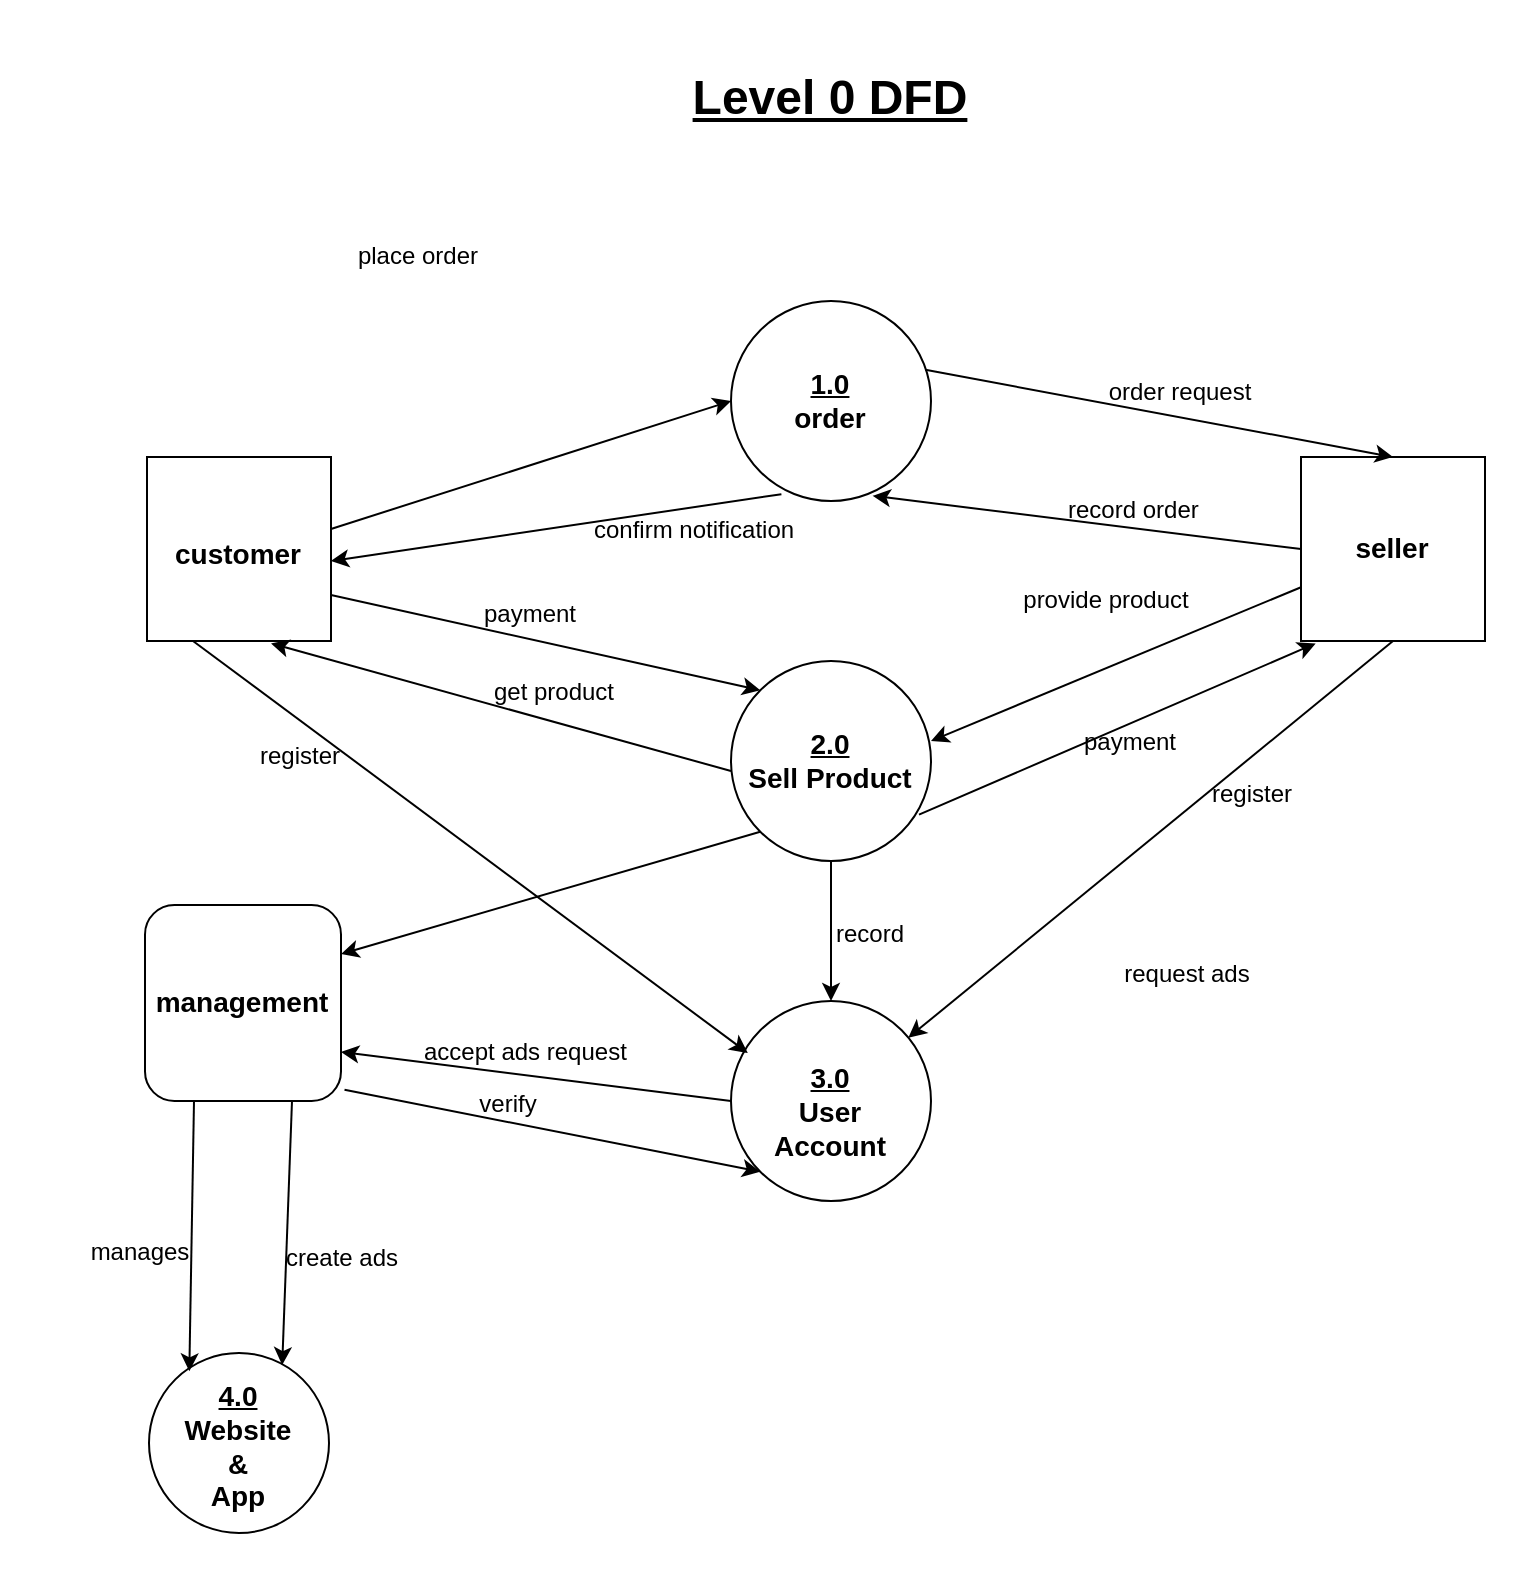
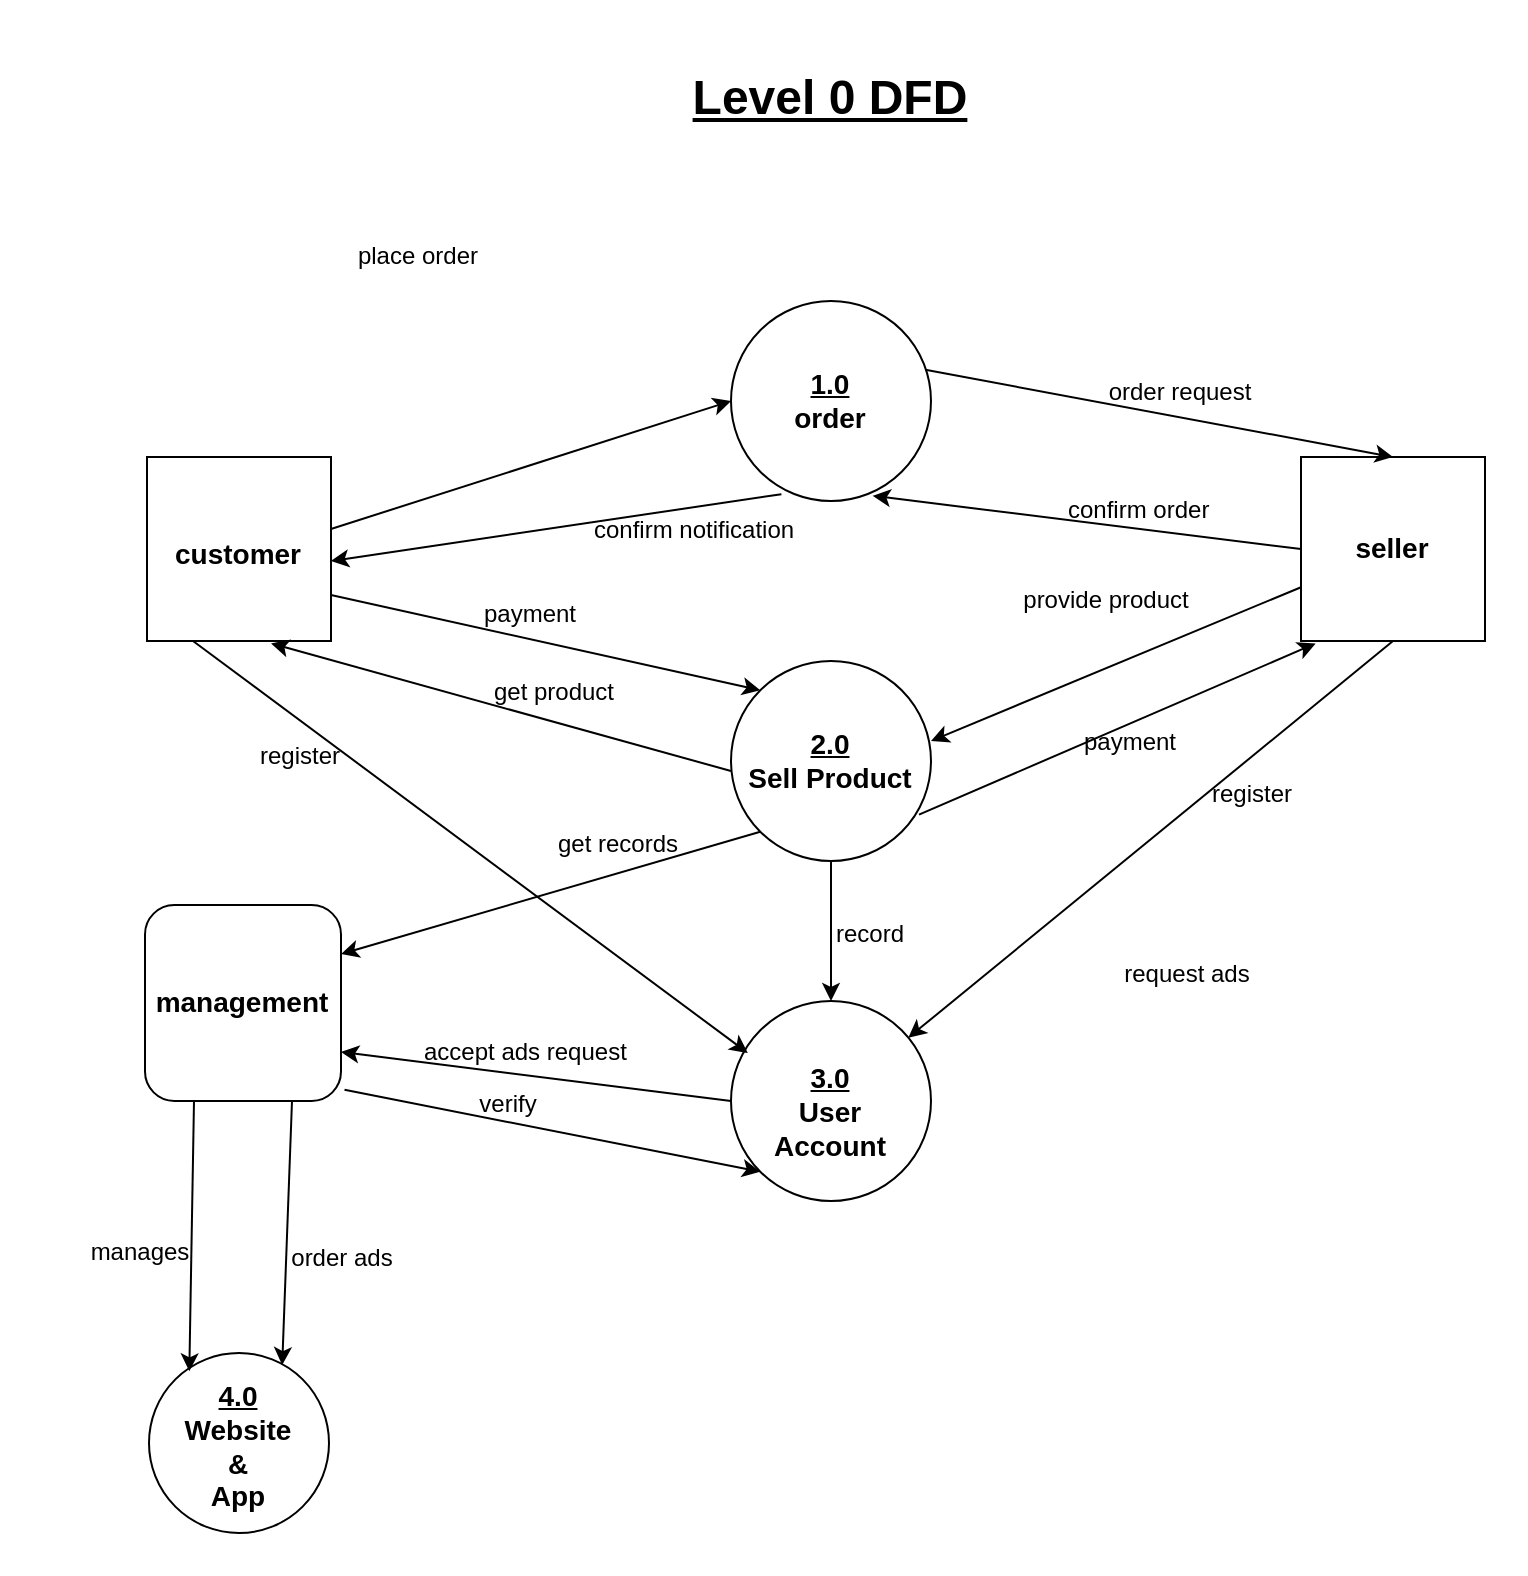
(1147, 511) -> (1150, 511)
none -> (619, 845)
(343, 1259) -> (343, 1259)
